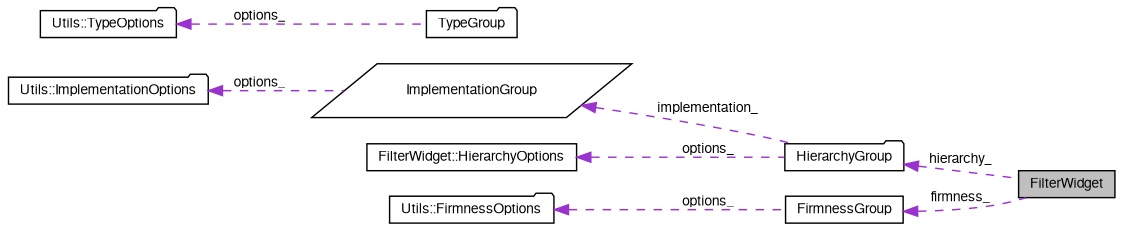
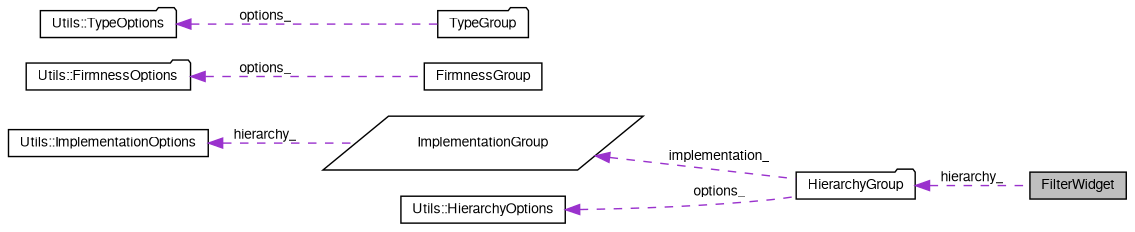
(260, 83) -> (266, 135)
(108, 91) -> (108, 143)
(472, 157) -> (483, 210)
(972, 208) -> none
